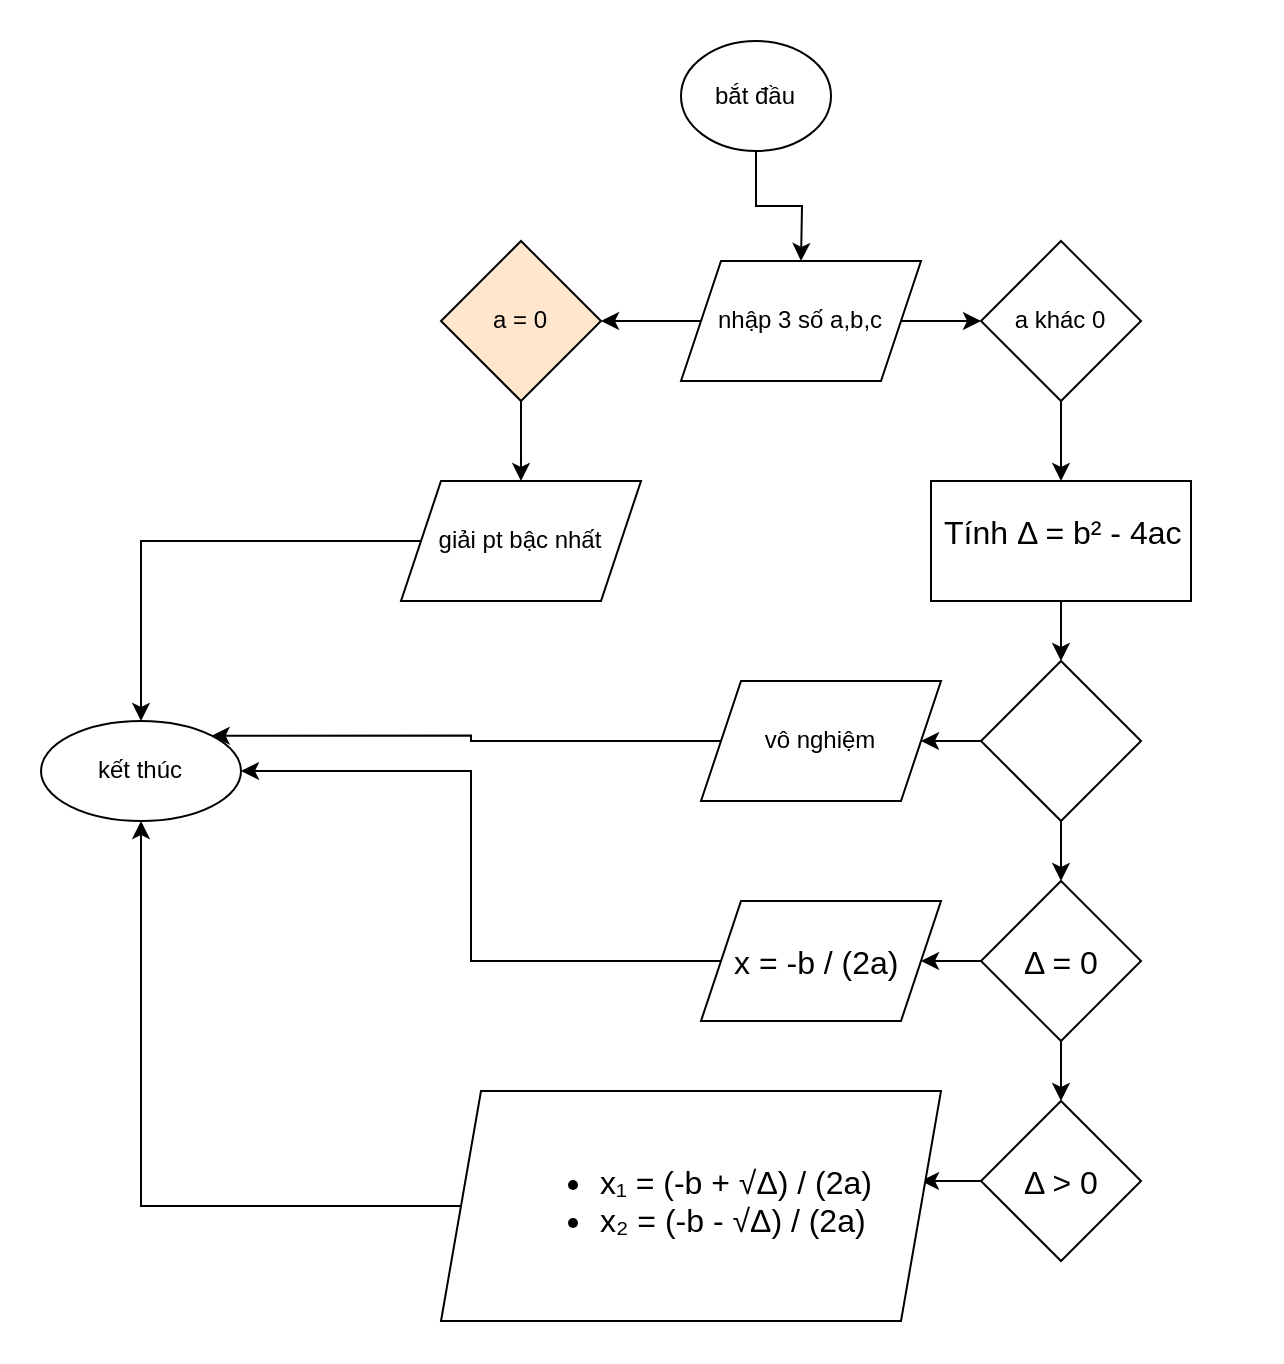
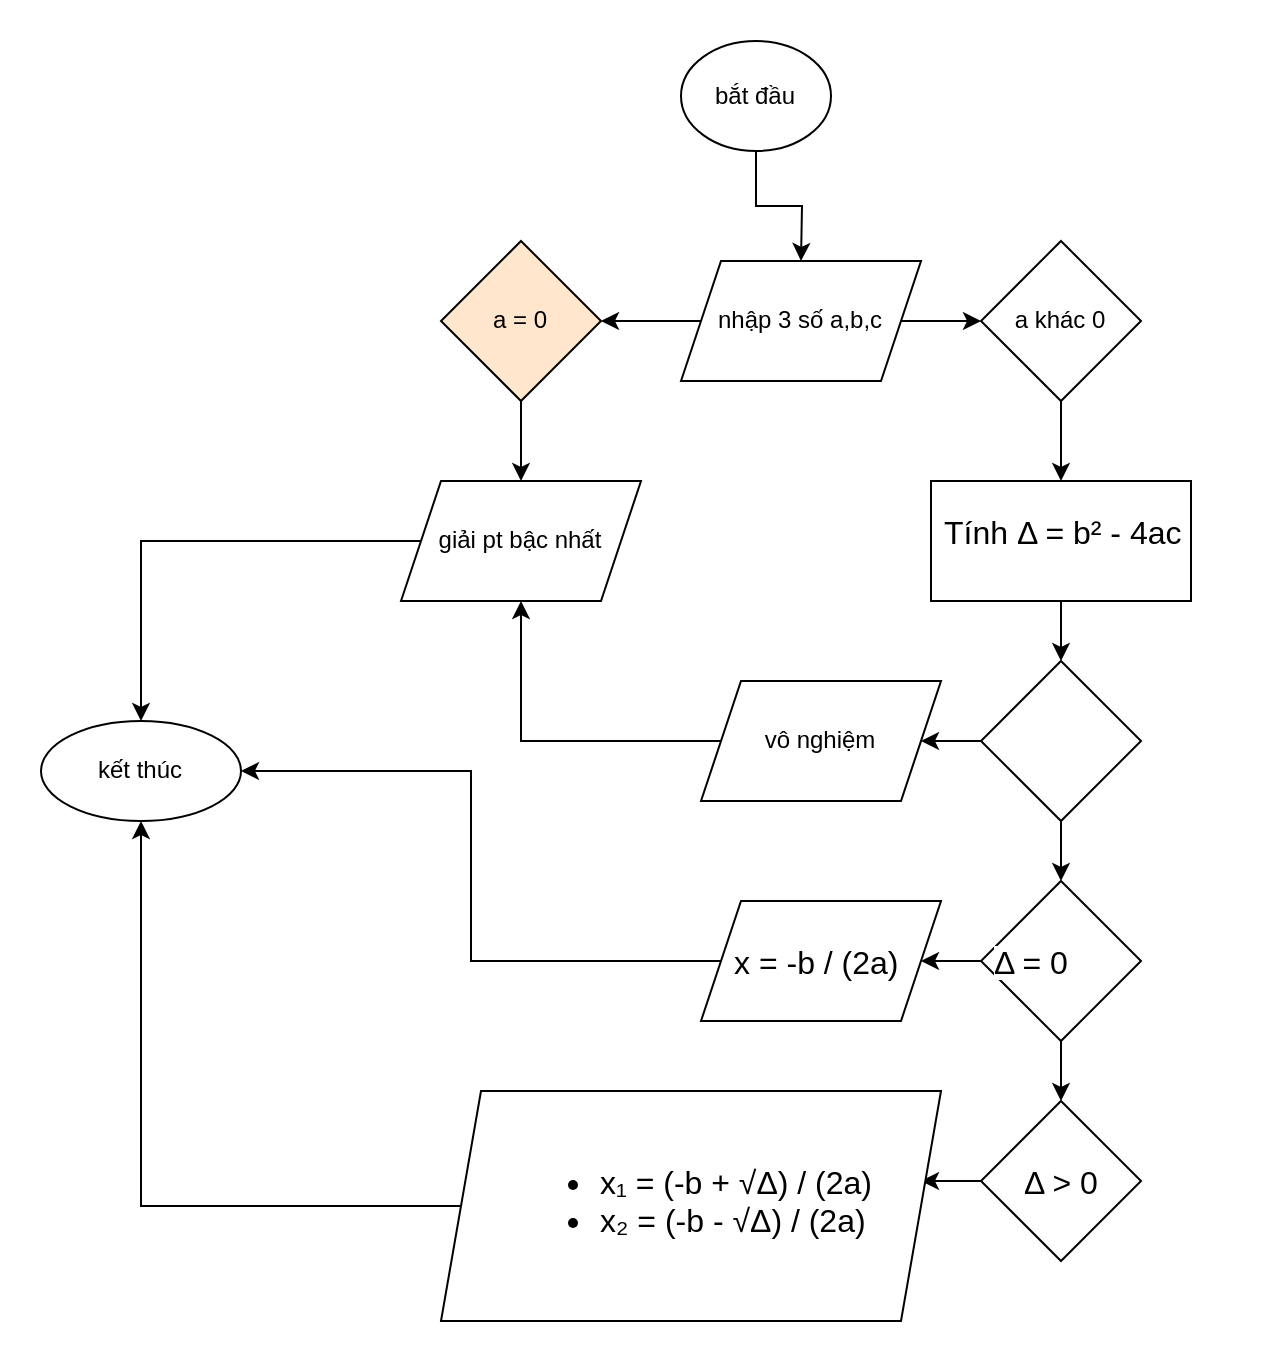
(377, 736) -> (521, 679)
(1061, 961) -> (1031, 961)
